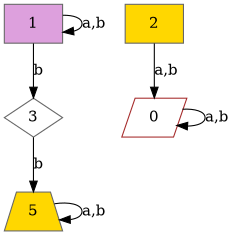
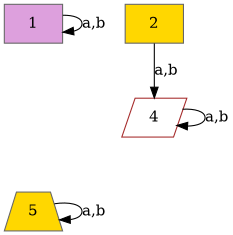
(33, 118) -> none
(154, 118) -> (154, 118)
